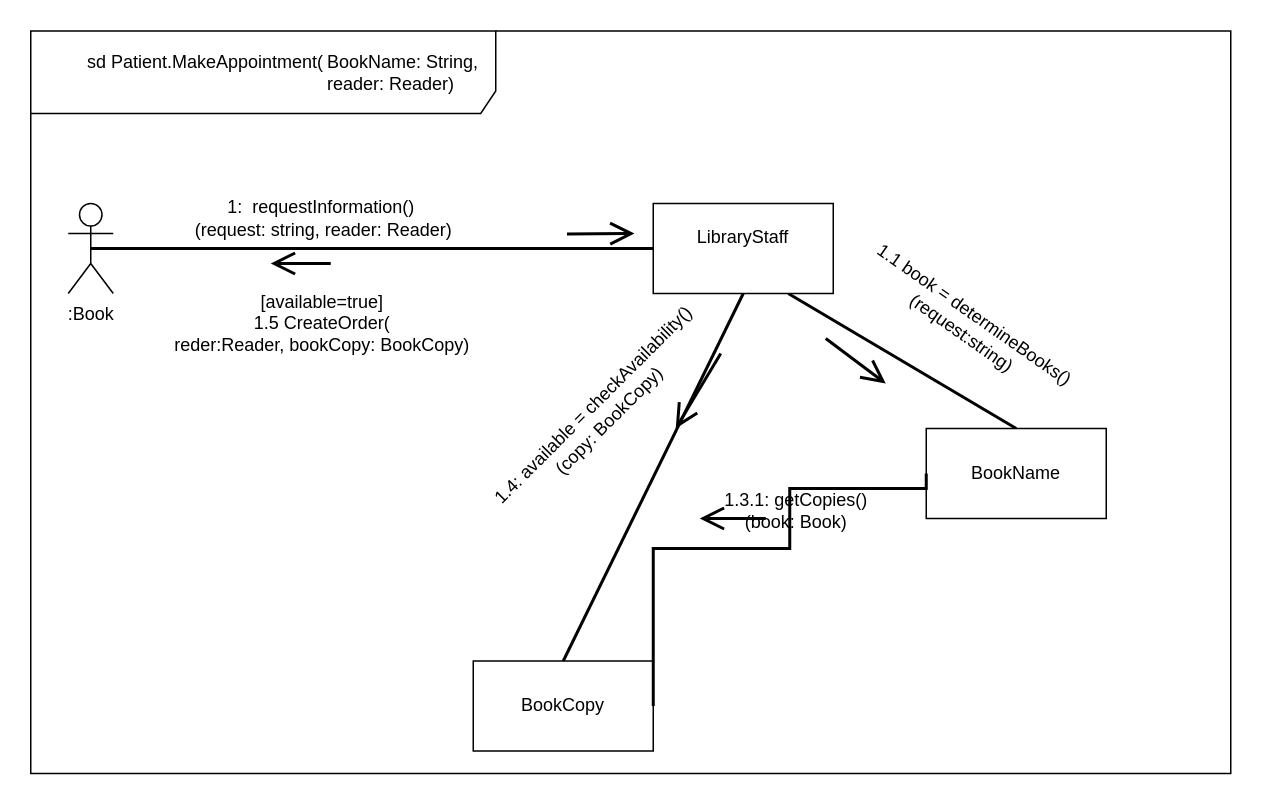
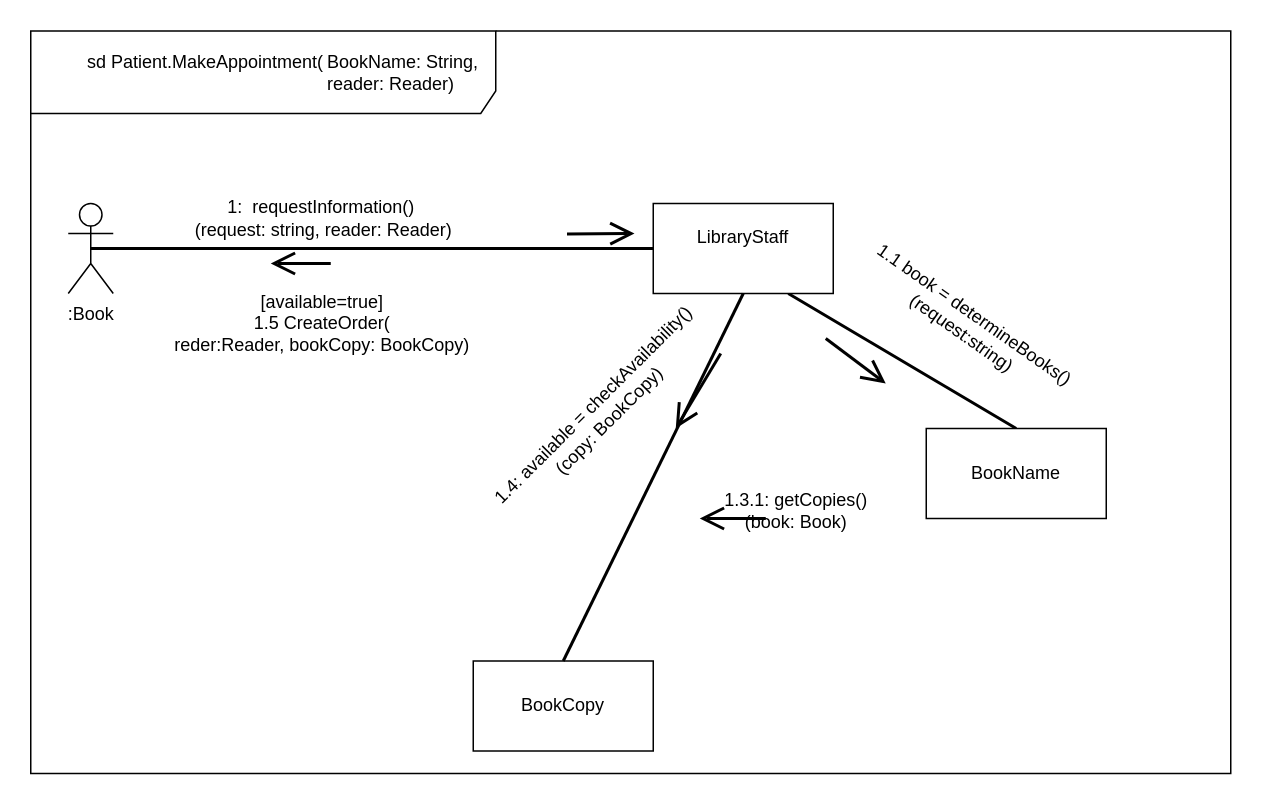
(749, 548) -> none
